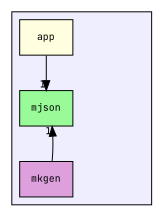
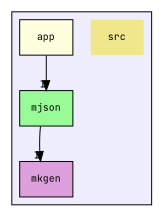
none -> (117, 37)
(53, 149) -> (40, 139)
